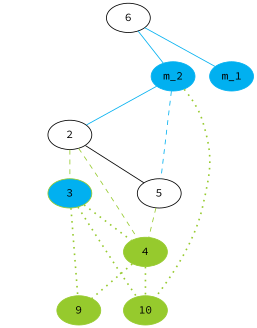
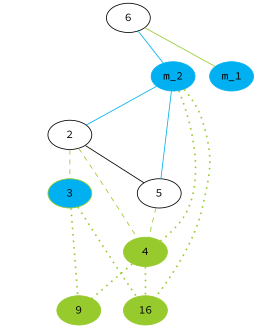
(180, 47) -> (180, 47)
(166, 135) -> (166, 135)
(108, 223) -> (195, 171)
(145, 310) -> (145, 310)
